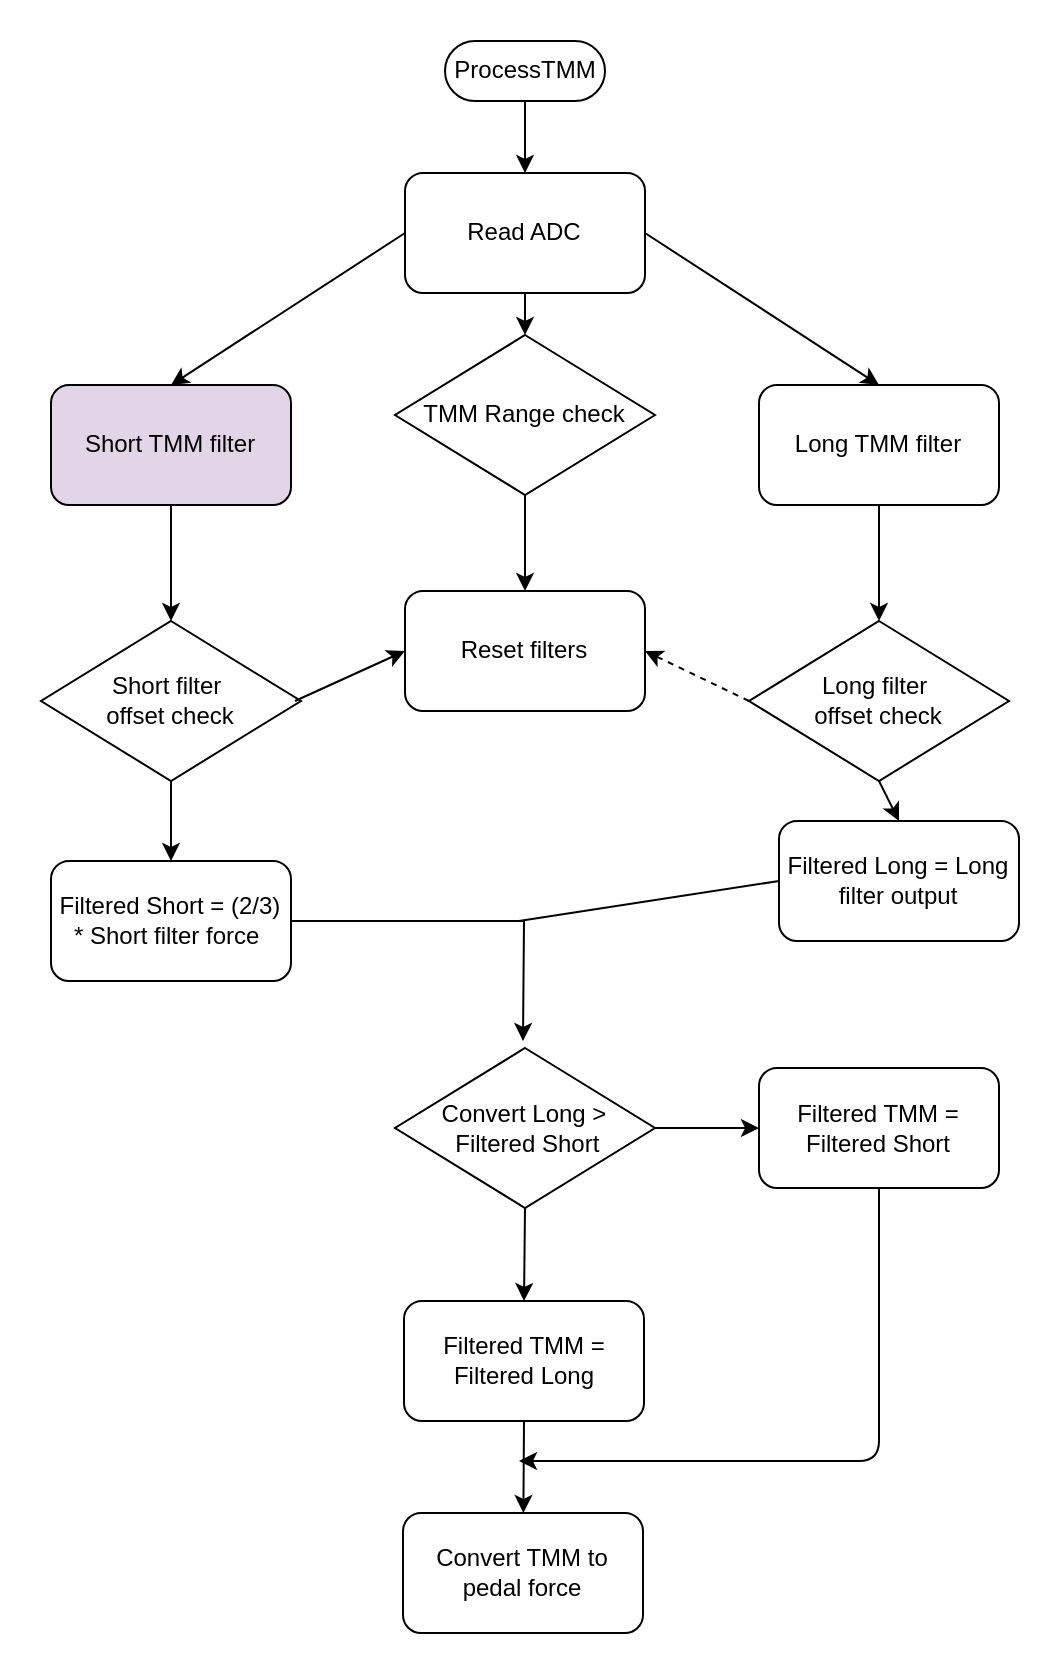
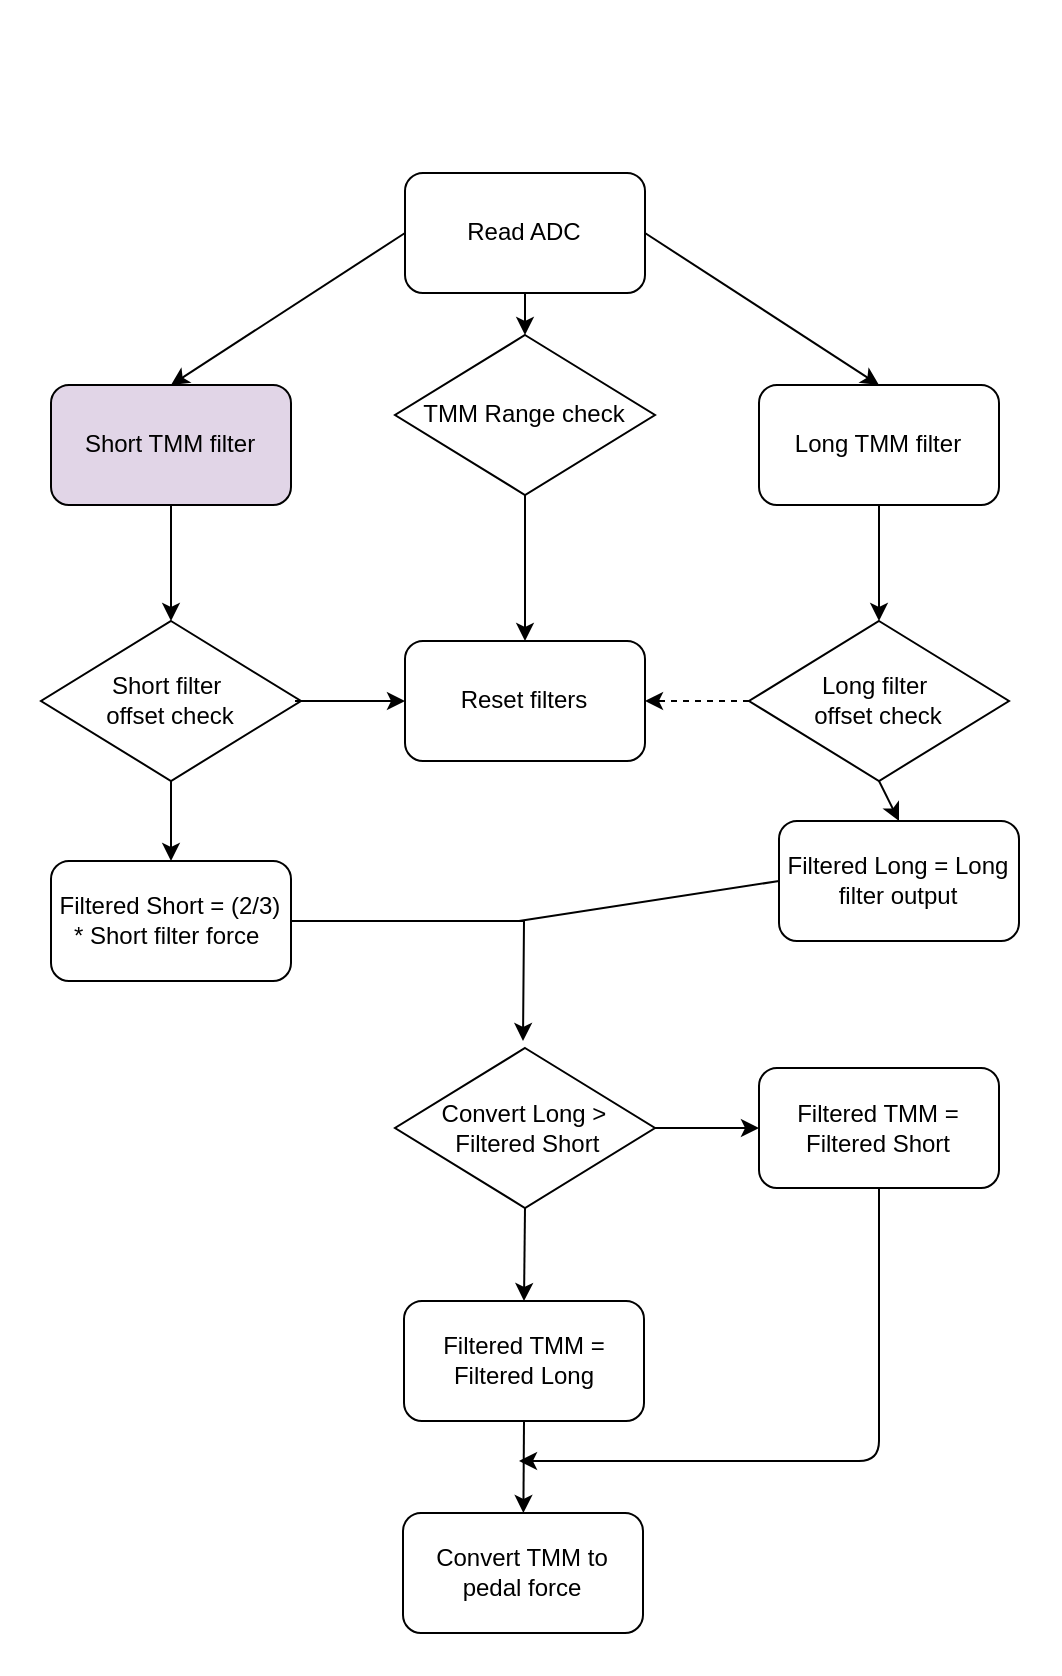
(525, 71) -> none
(525, 130) -> none
(525, 651) -> (525, 701)
